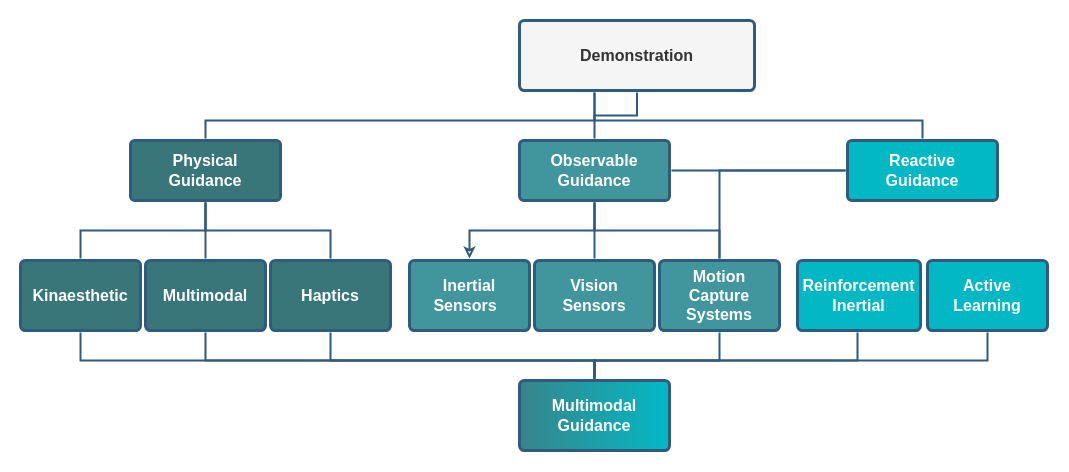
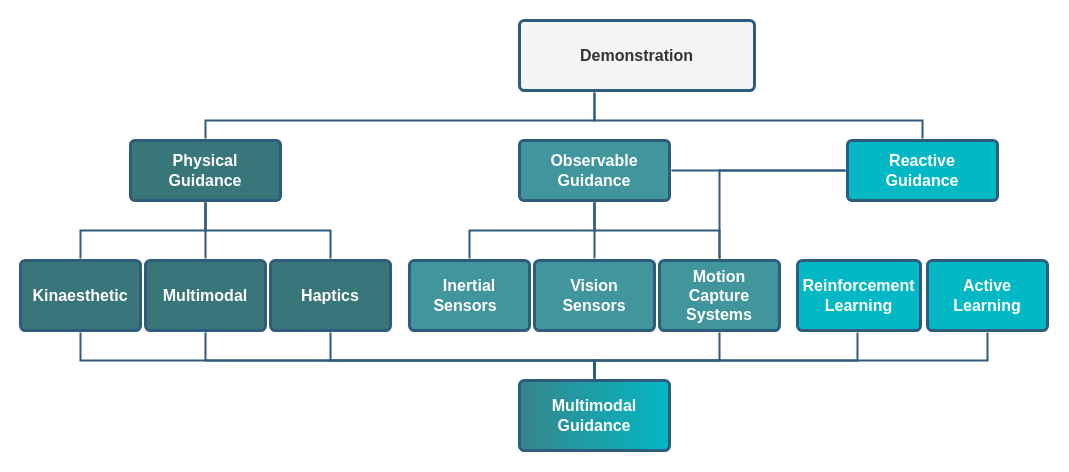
(616, 116) -> none
(470, 248) -> (470, 250)
(859, 296) -> (859, 296)
